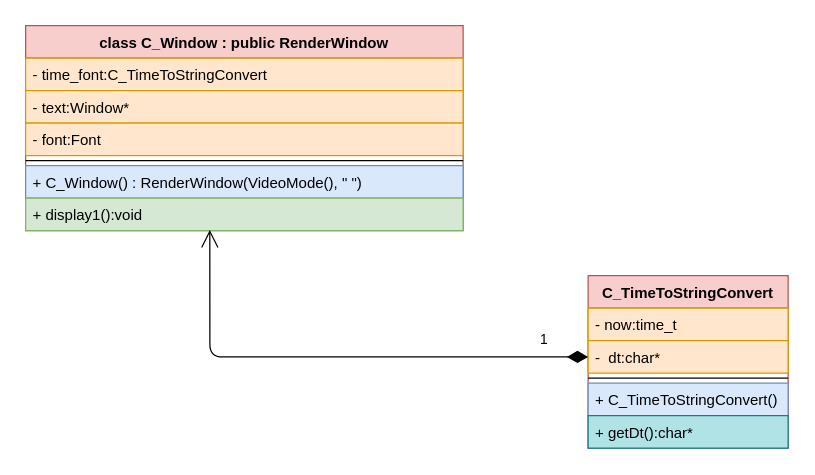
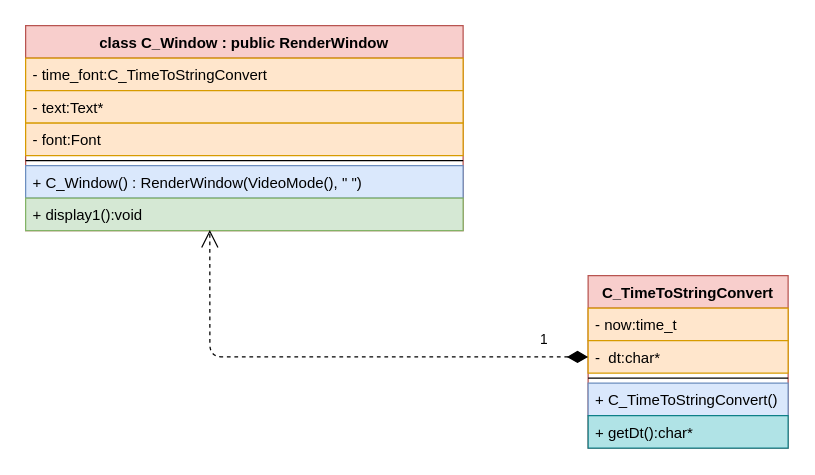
(85, 108) -> (79, 108)
(332, 357) -> (332, 357)
